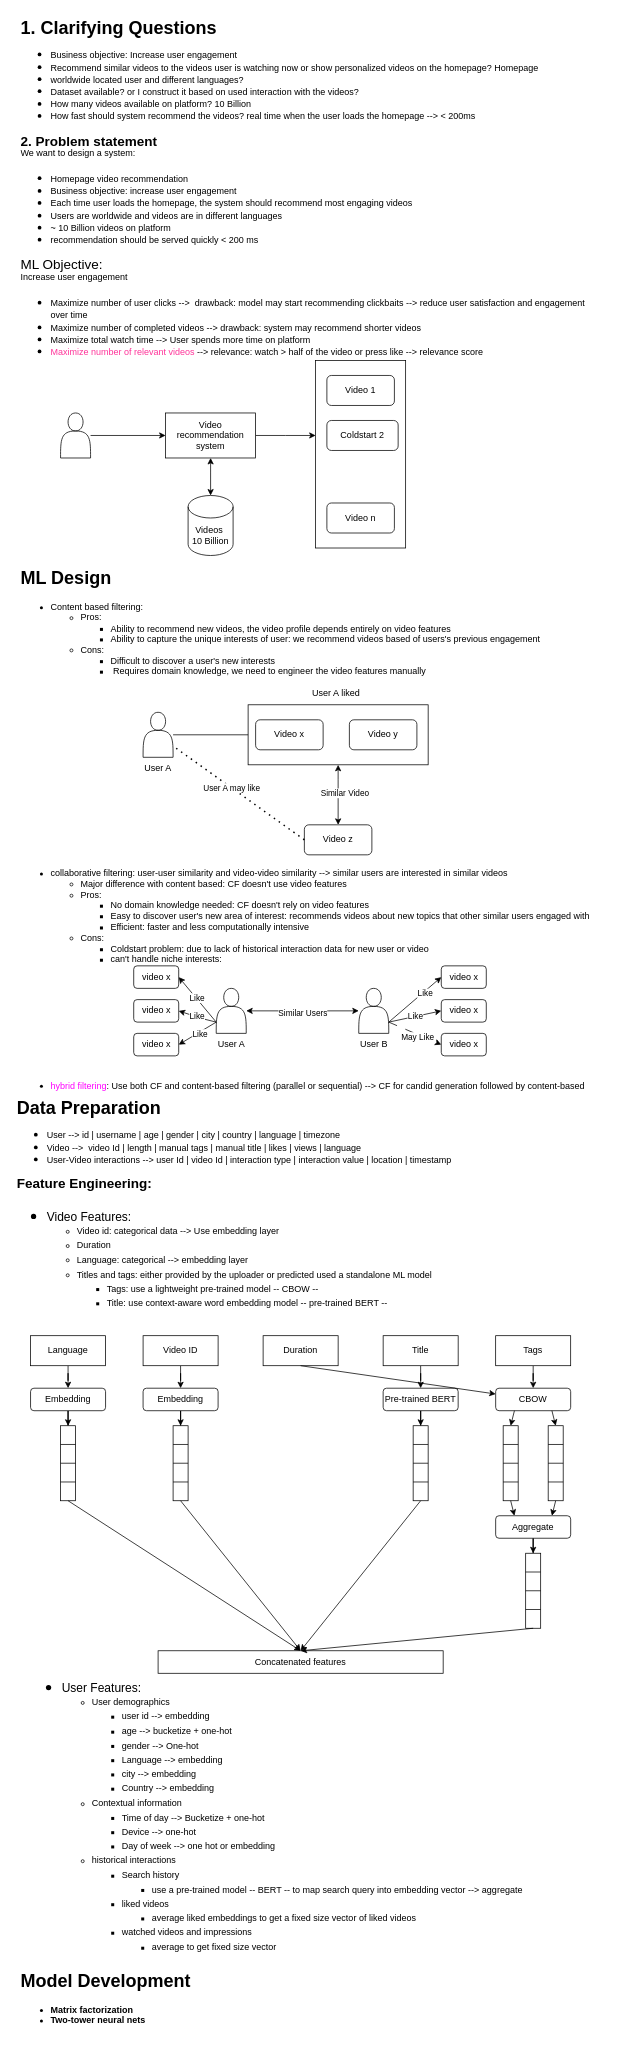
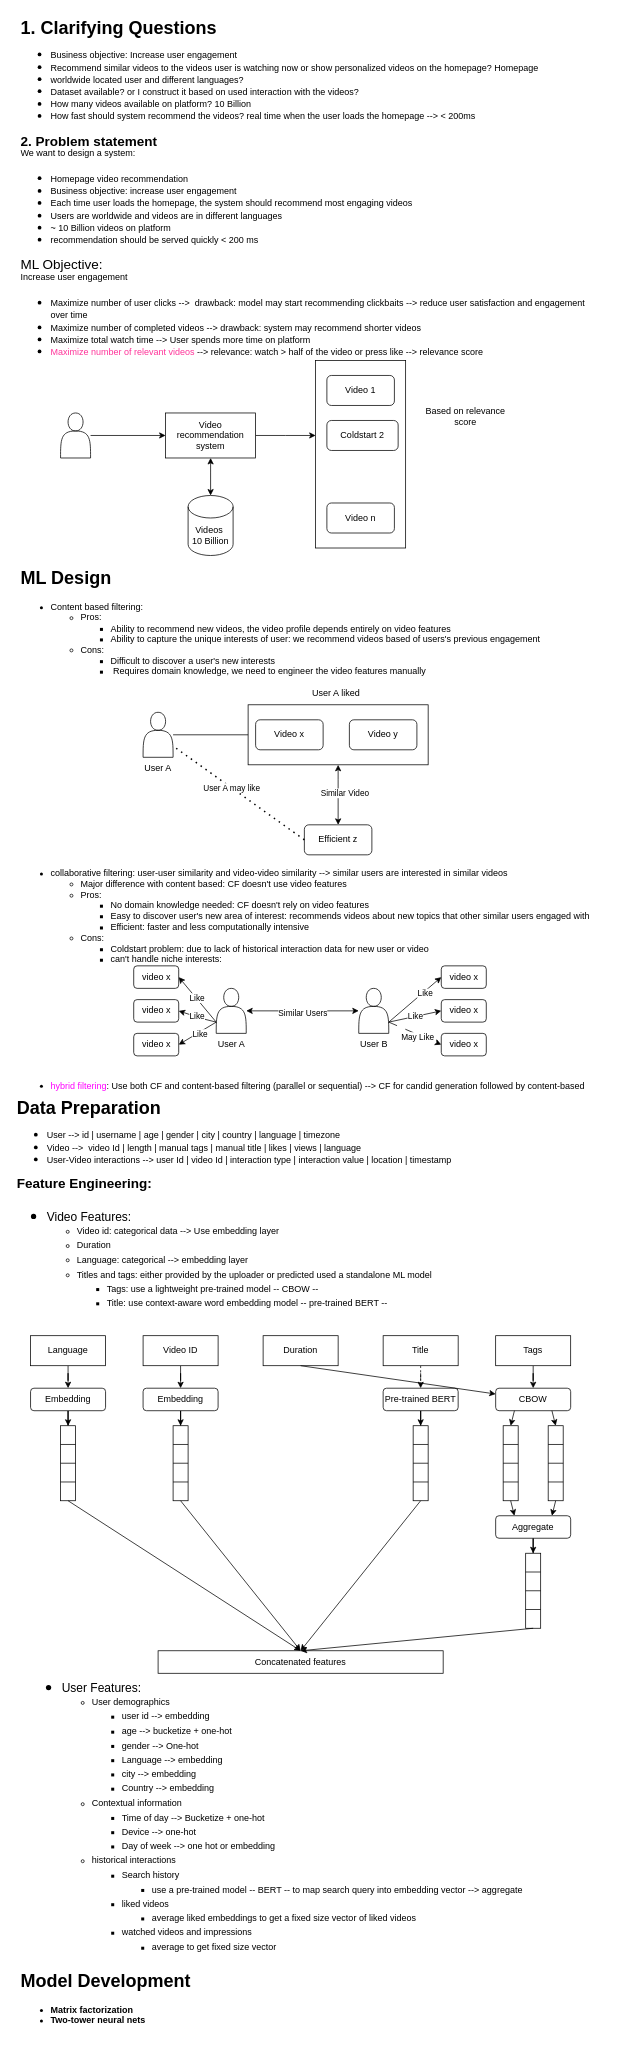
none -> (465, 417)
(338, 840) -> (338, 840)
(420, 1380) -> (420, 1380)
